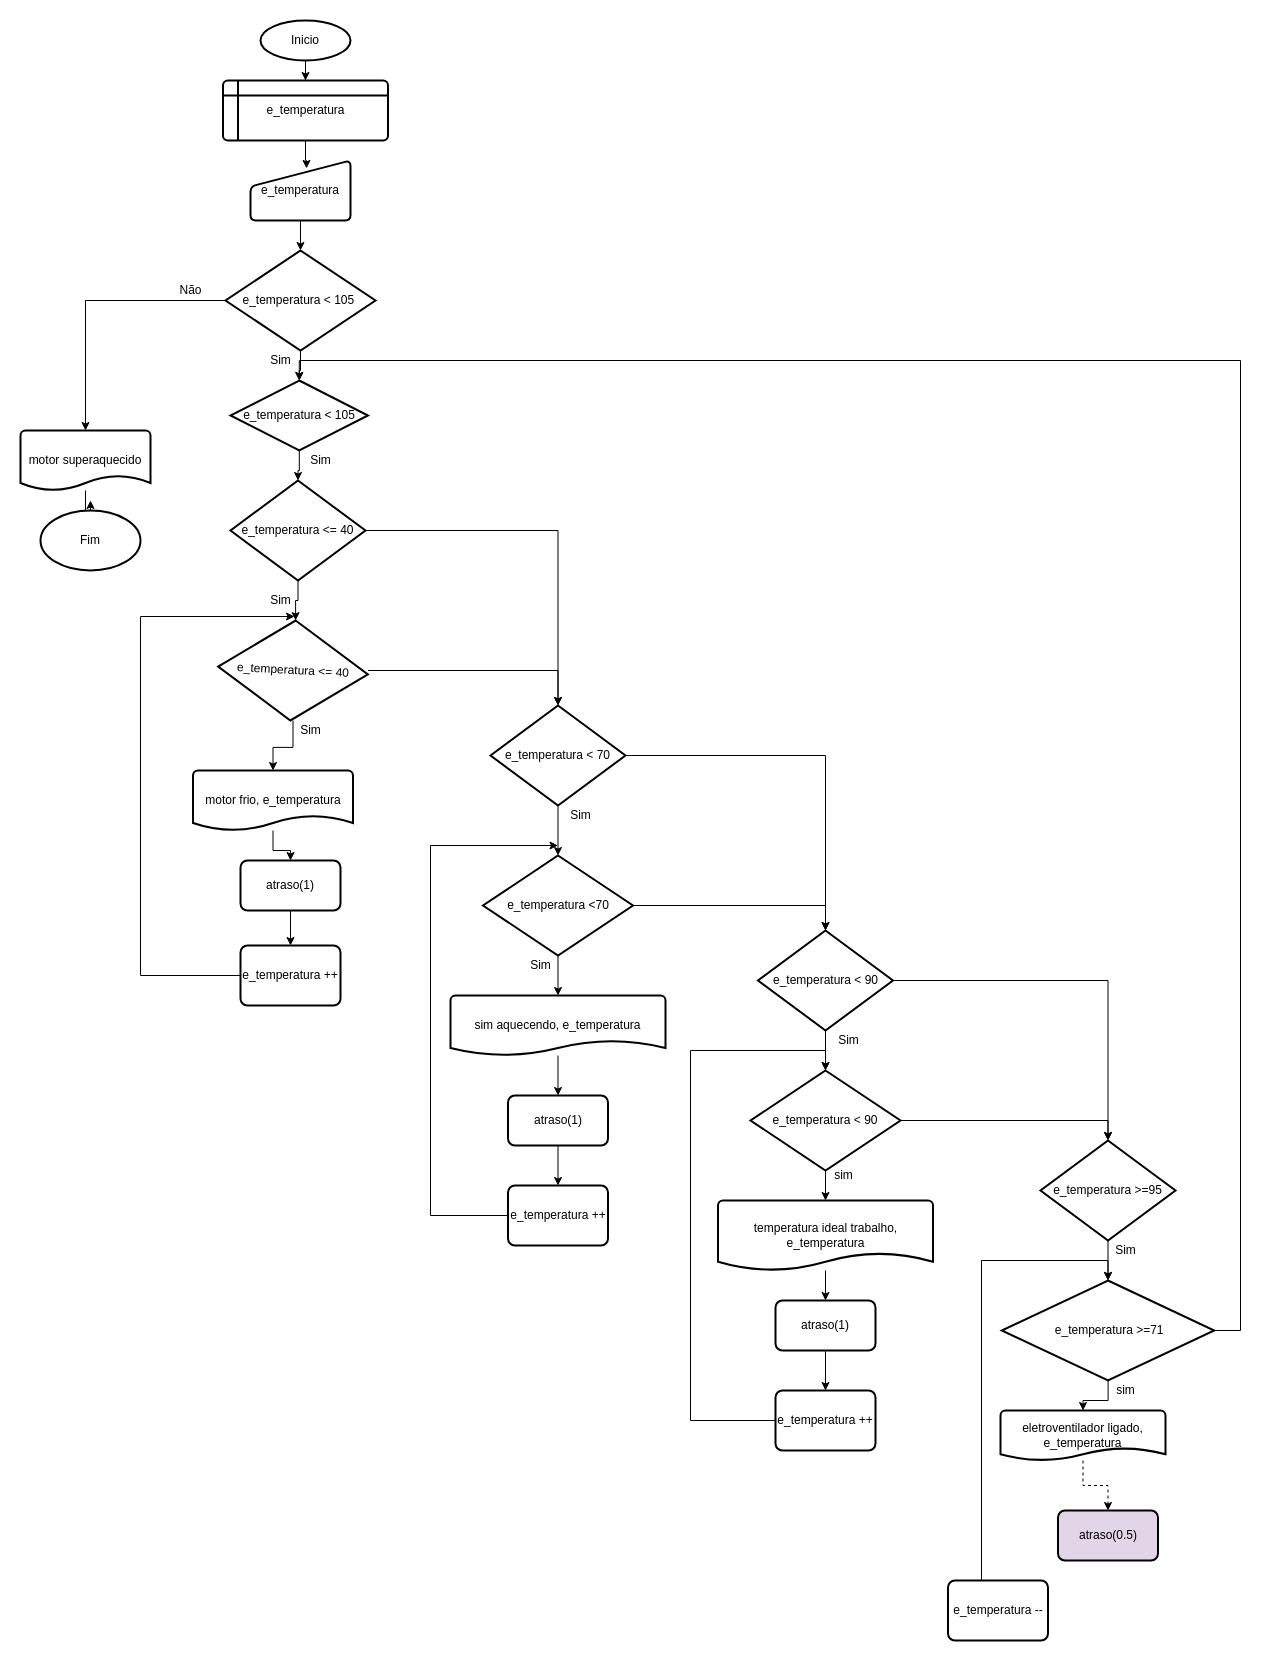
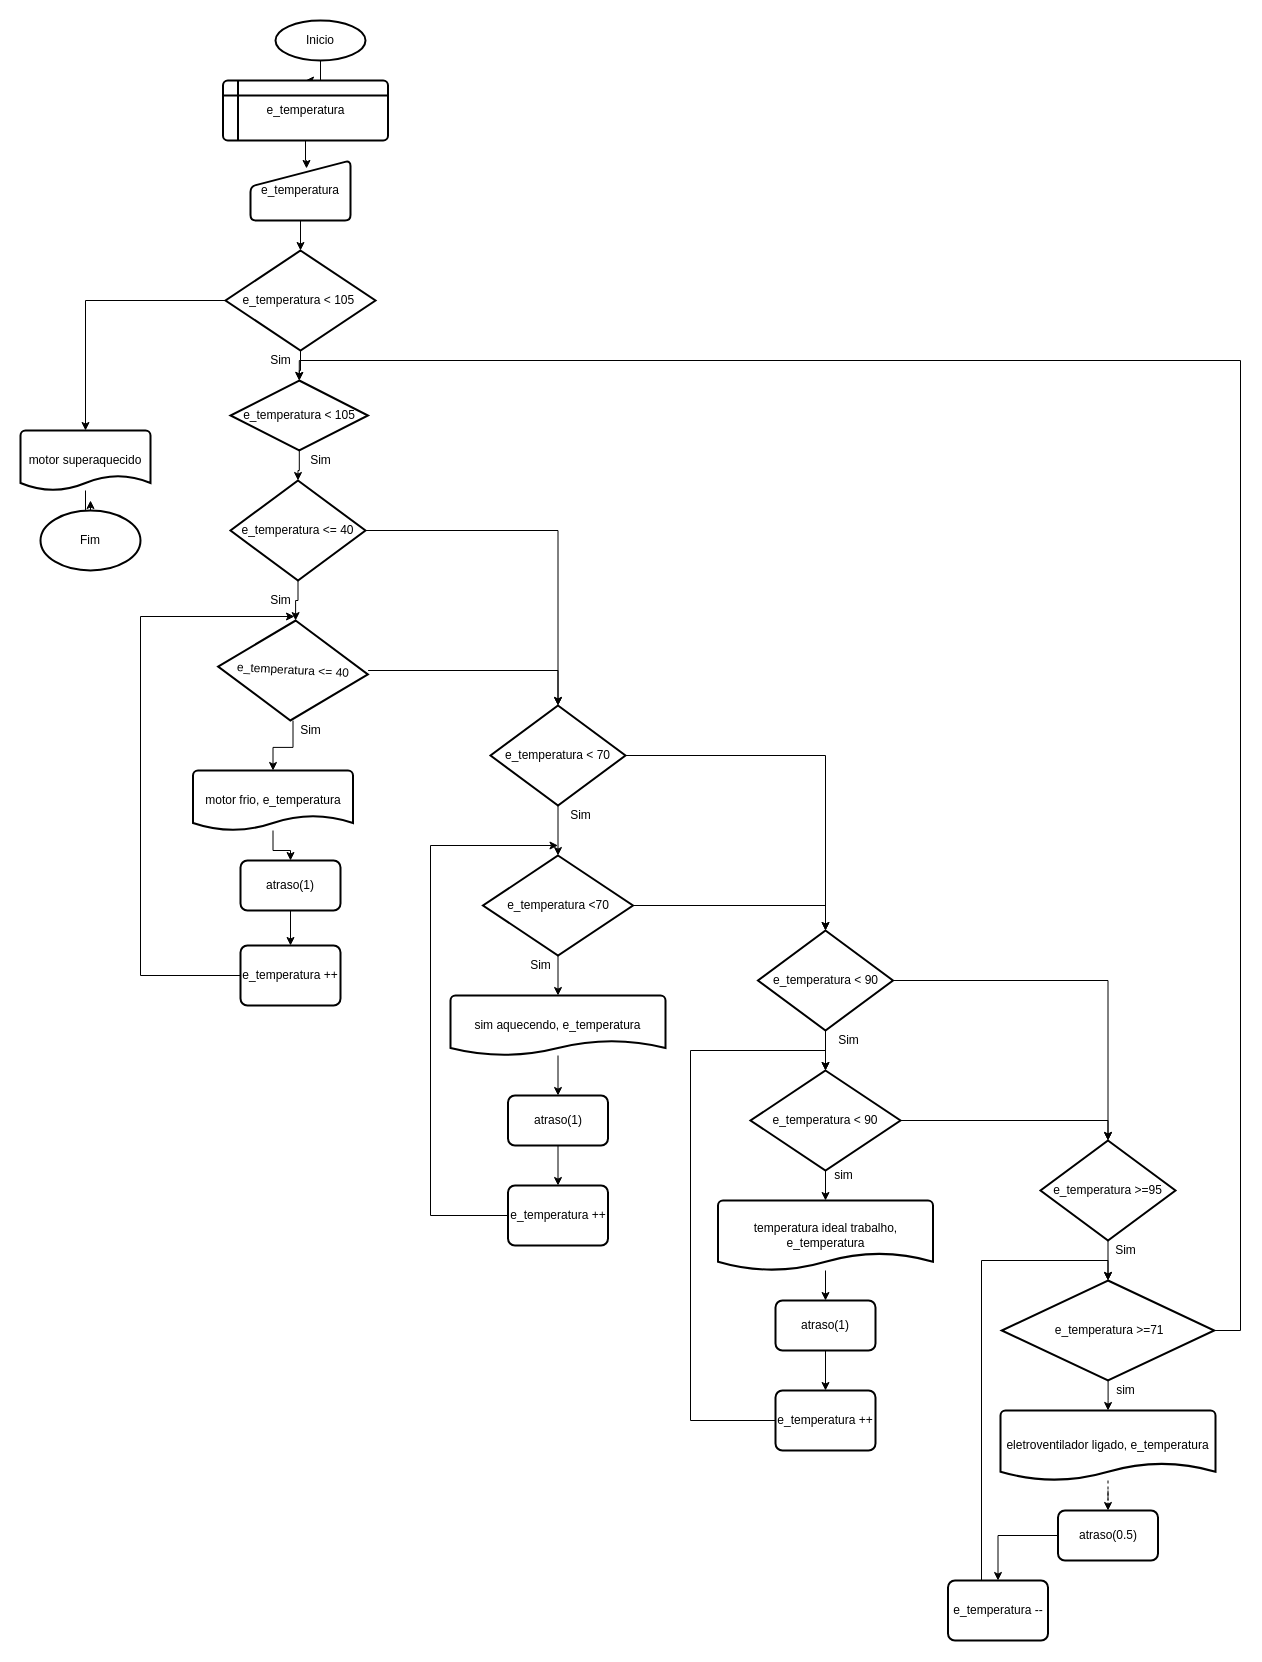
(306, 41) -> (321, 41)
(191, 291) -> none
(1083, 1436) -> (1108, 1446)
none -> (1009, 1536)
(1108, 1536) -> (1108, 1536)
